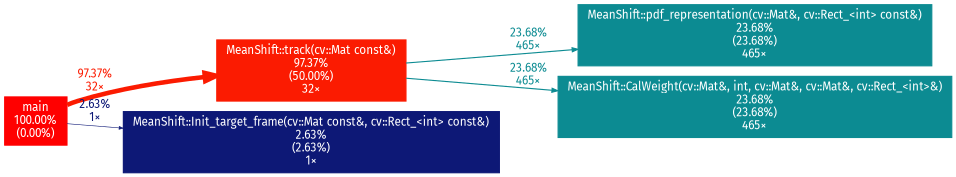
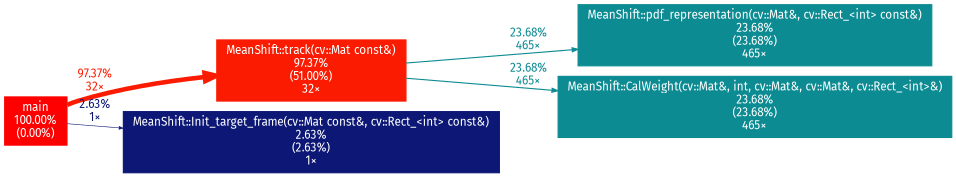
(311, 70) -> (311, 70)
